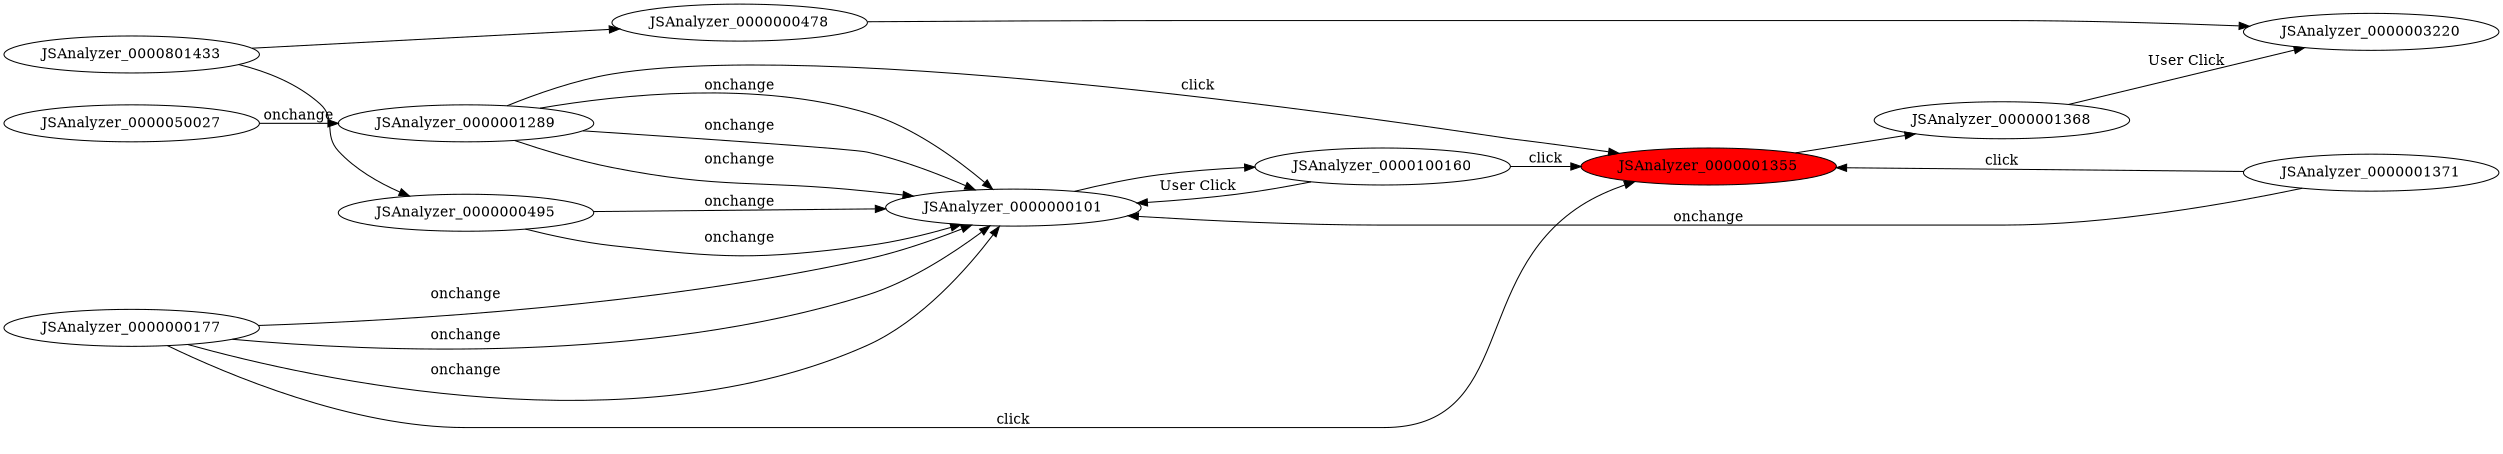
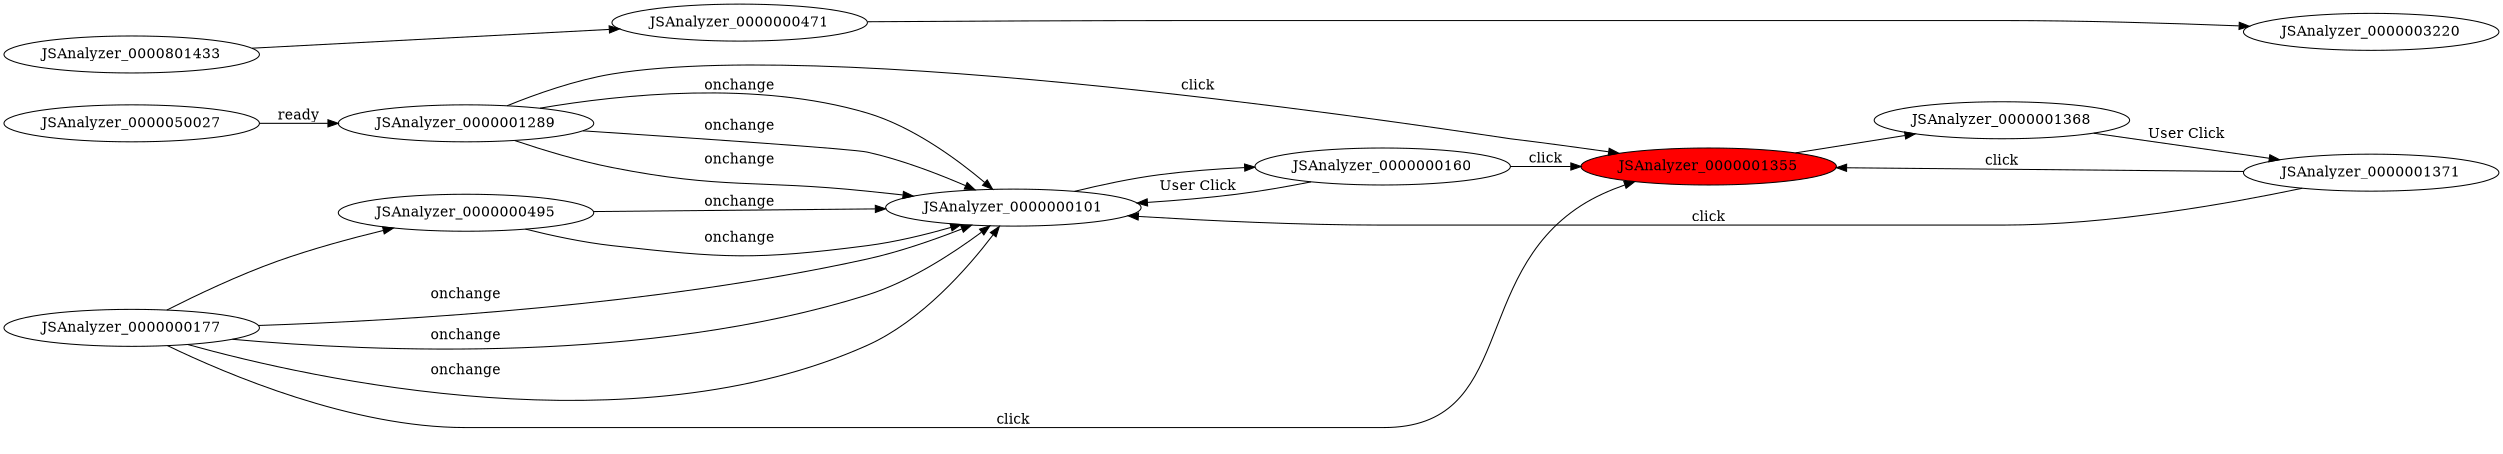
(740, 23) -> (740, 23)
(2182, 77) -> (2181, 146)
(327, 114) -> (272, 263)
(299, 116) -> (299, 116)
(1383, 166) -> (1383, 166)
(1709, 217) -> (1709, 217)
